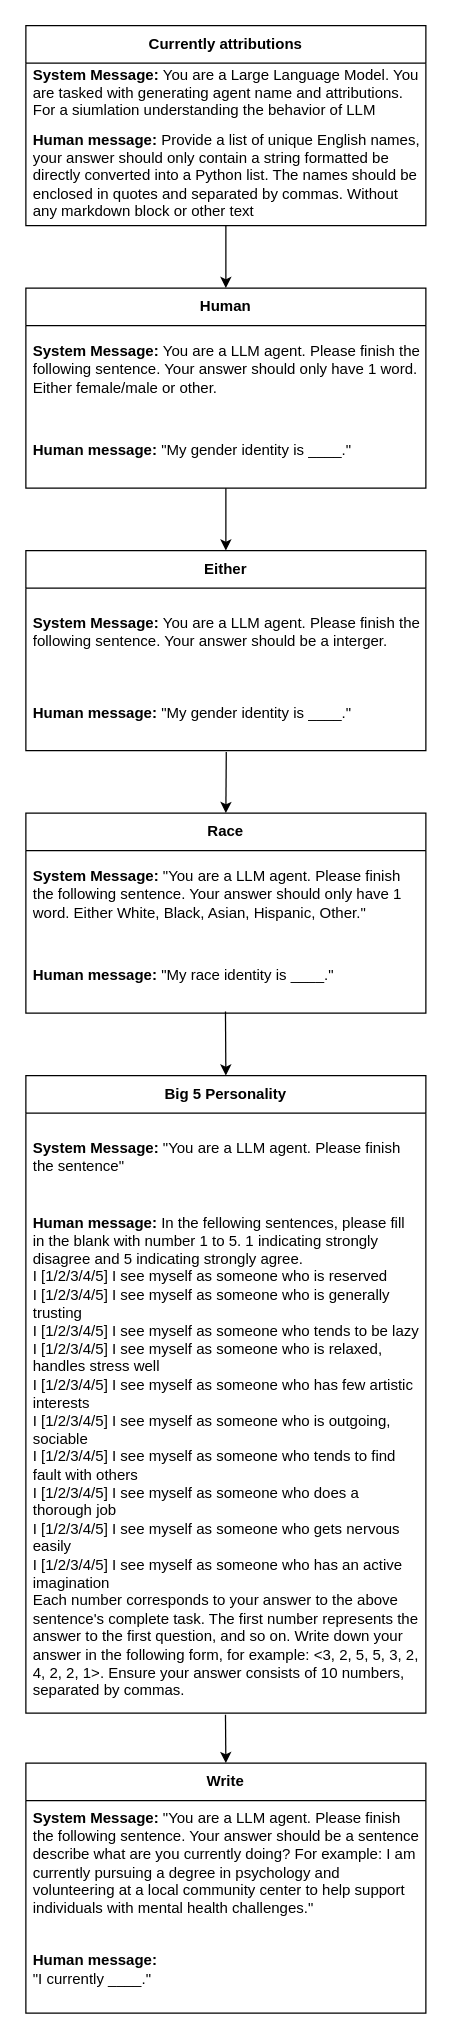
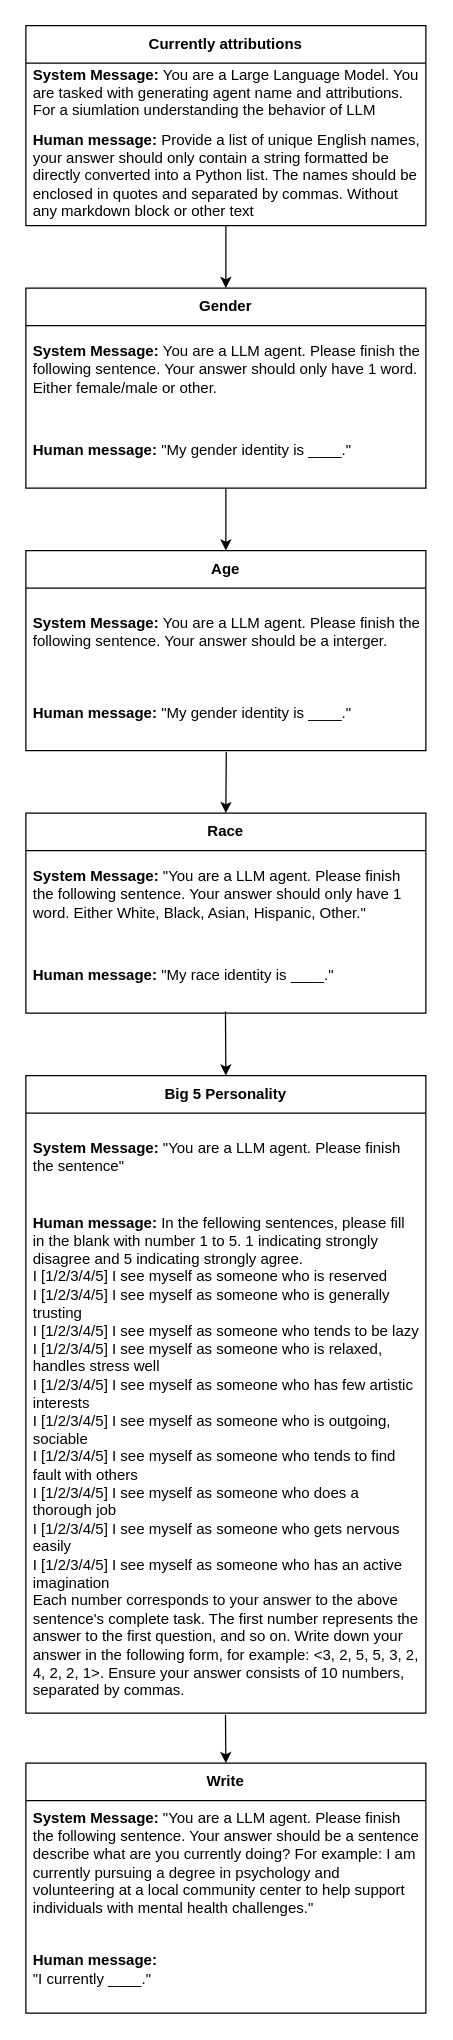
(226, 307) -> (226, 307)
(226, 569) -> (226, 569)
